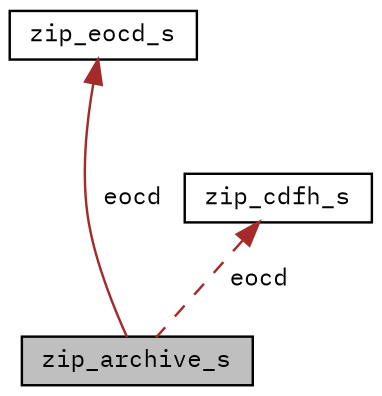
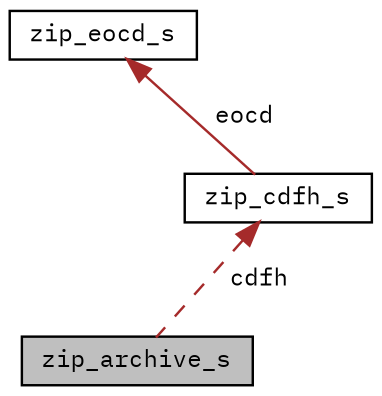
(87, 213) -> (200, 125)
(253, 280) -> (253, 280)
